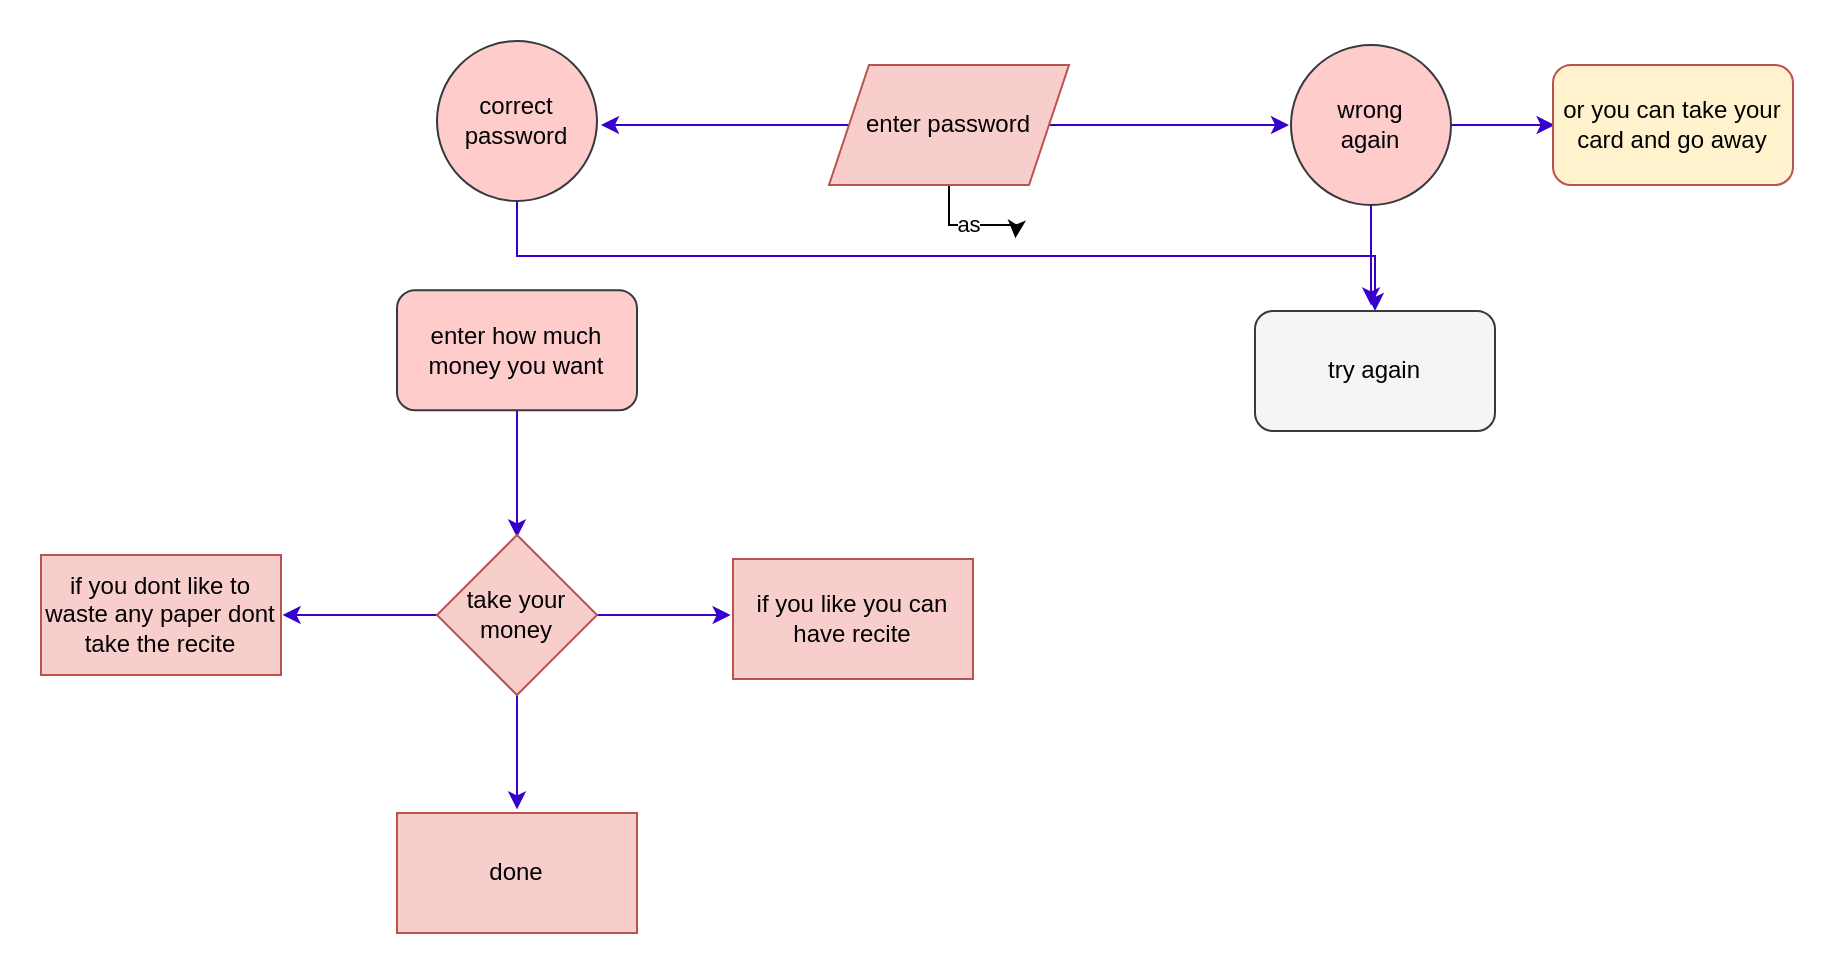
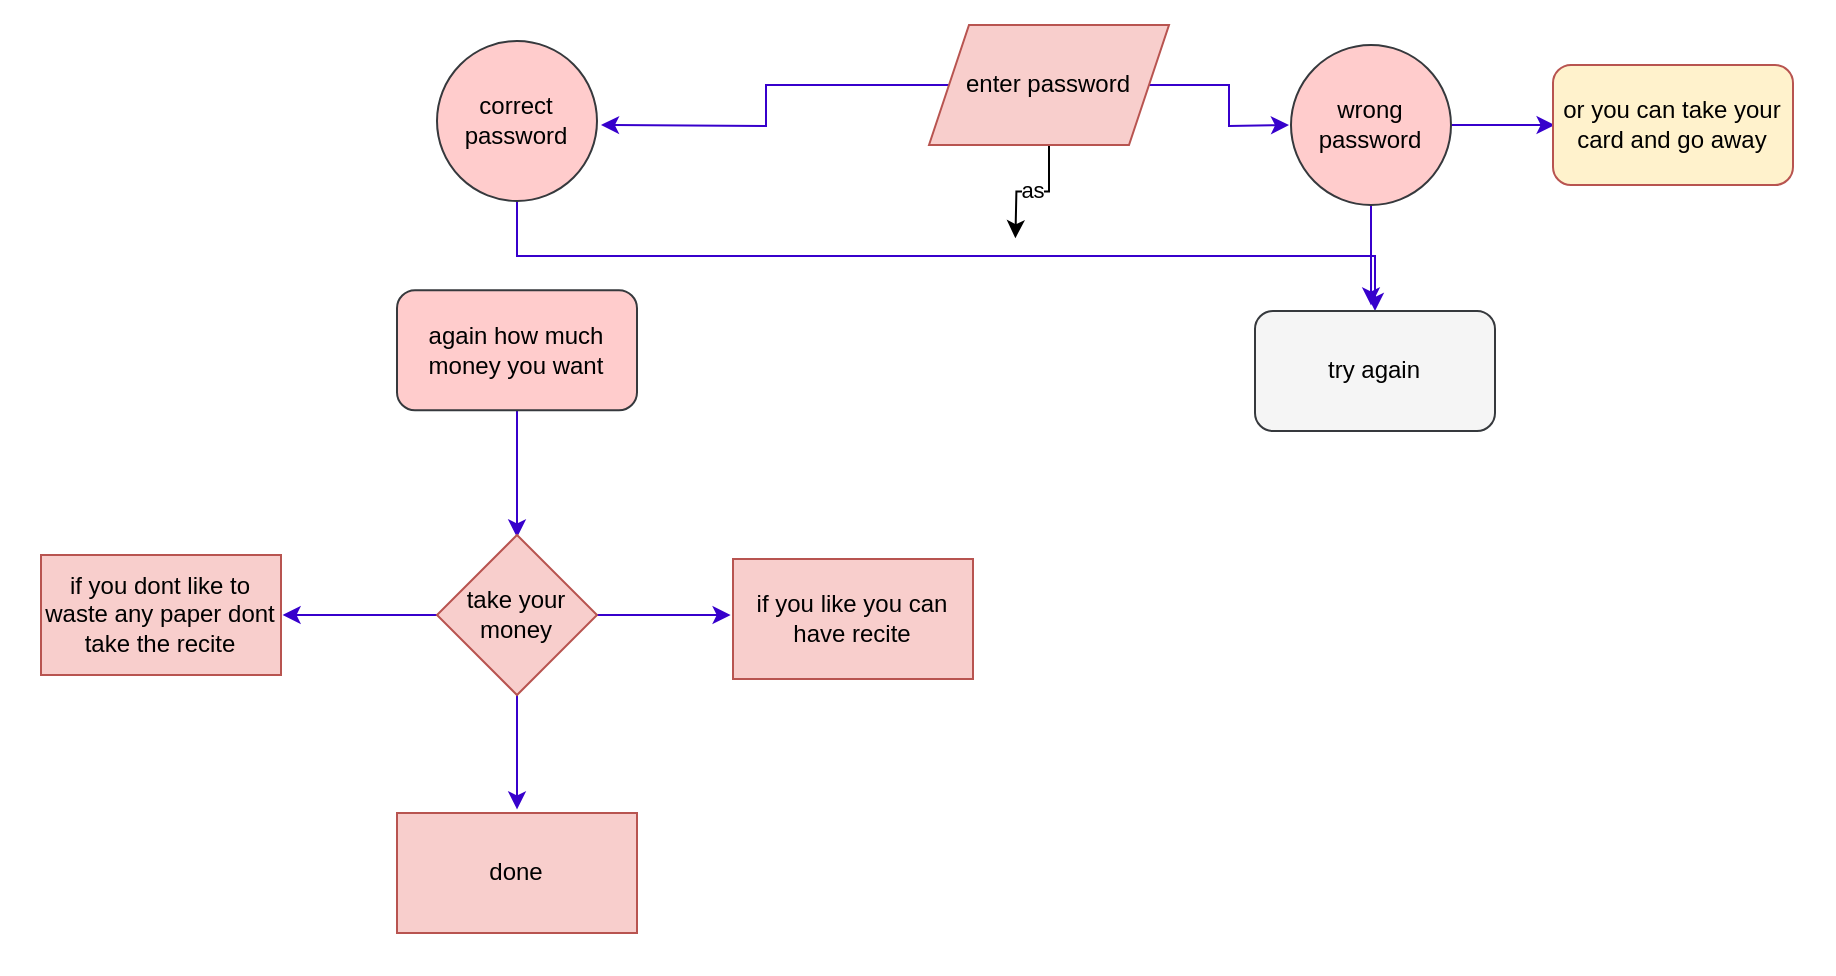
(949, 125) -> (1049, 85)
(1371, 125) -> (1371, 125)
(517, 351) -> (517, 351)
